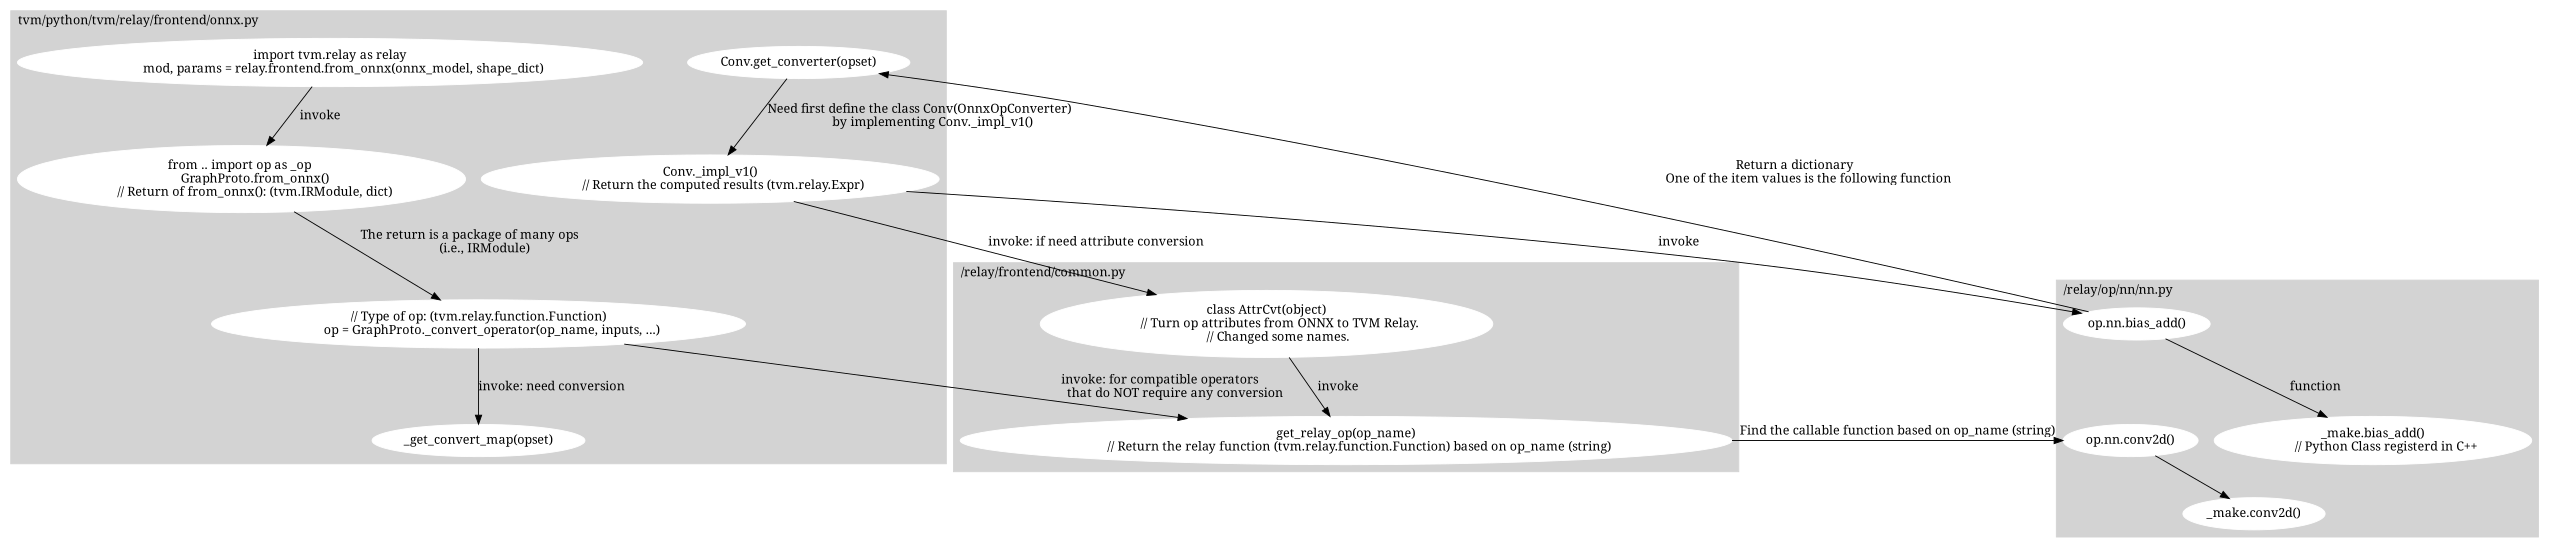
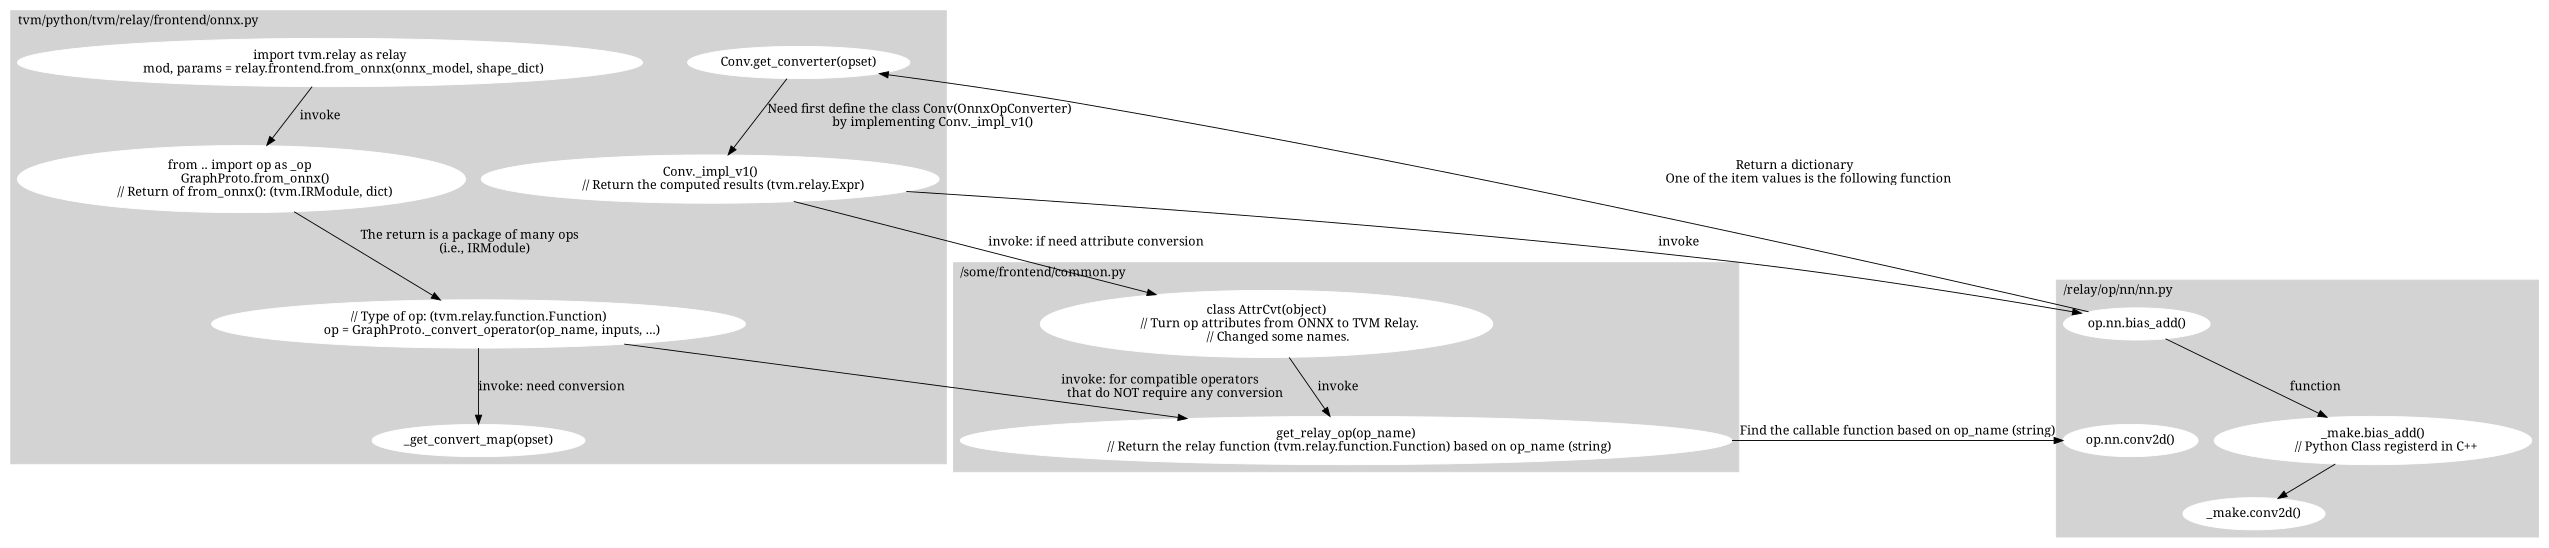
(1043, 273) -> (1043, 273)
(2188, 475) -> (2310, 479)
